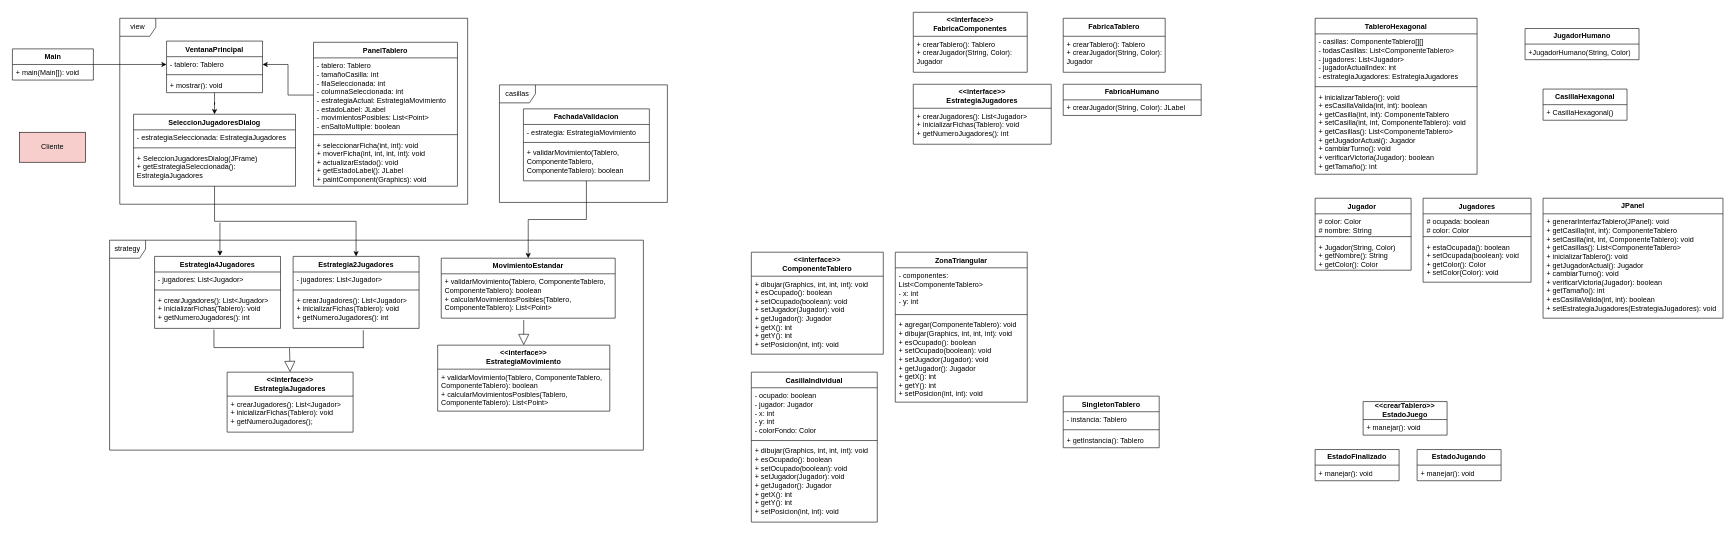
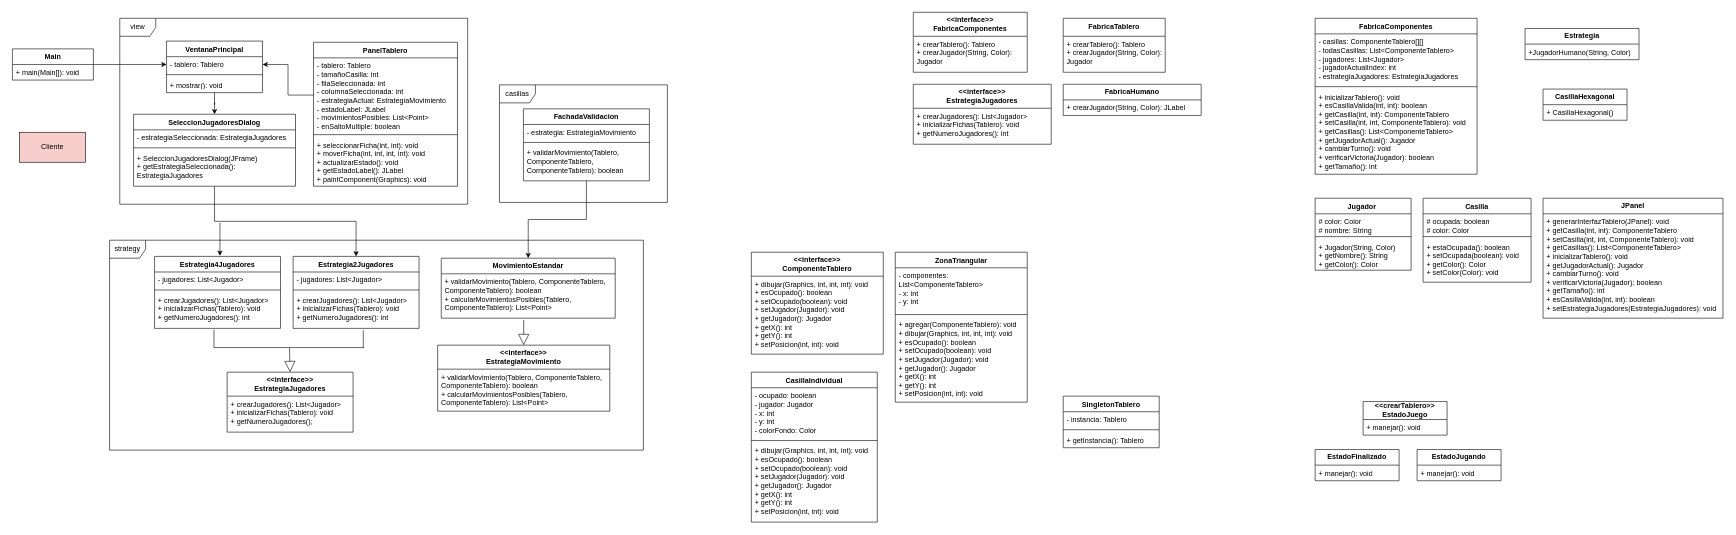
(1397, 27) -> (1397, 27)
(1583, 36) -> (1583, 36)
(1478, 207) -> (1478, 207)
